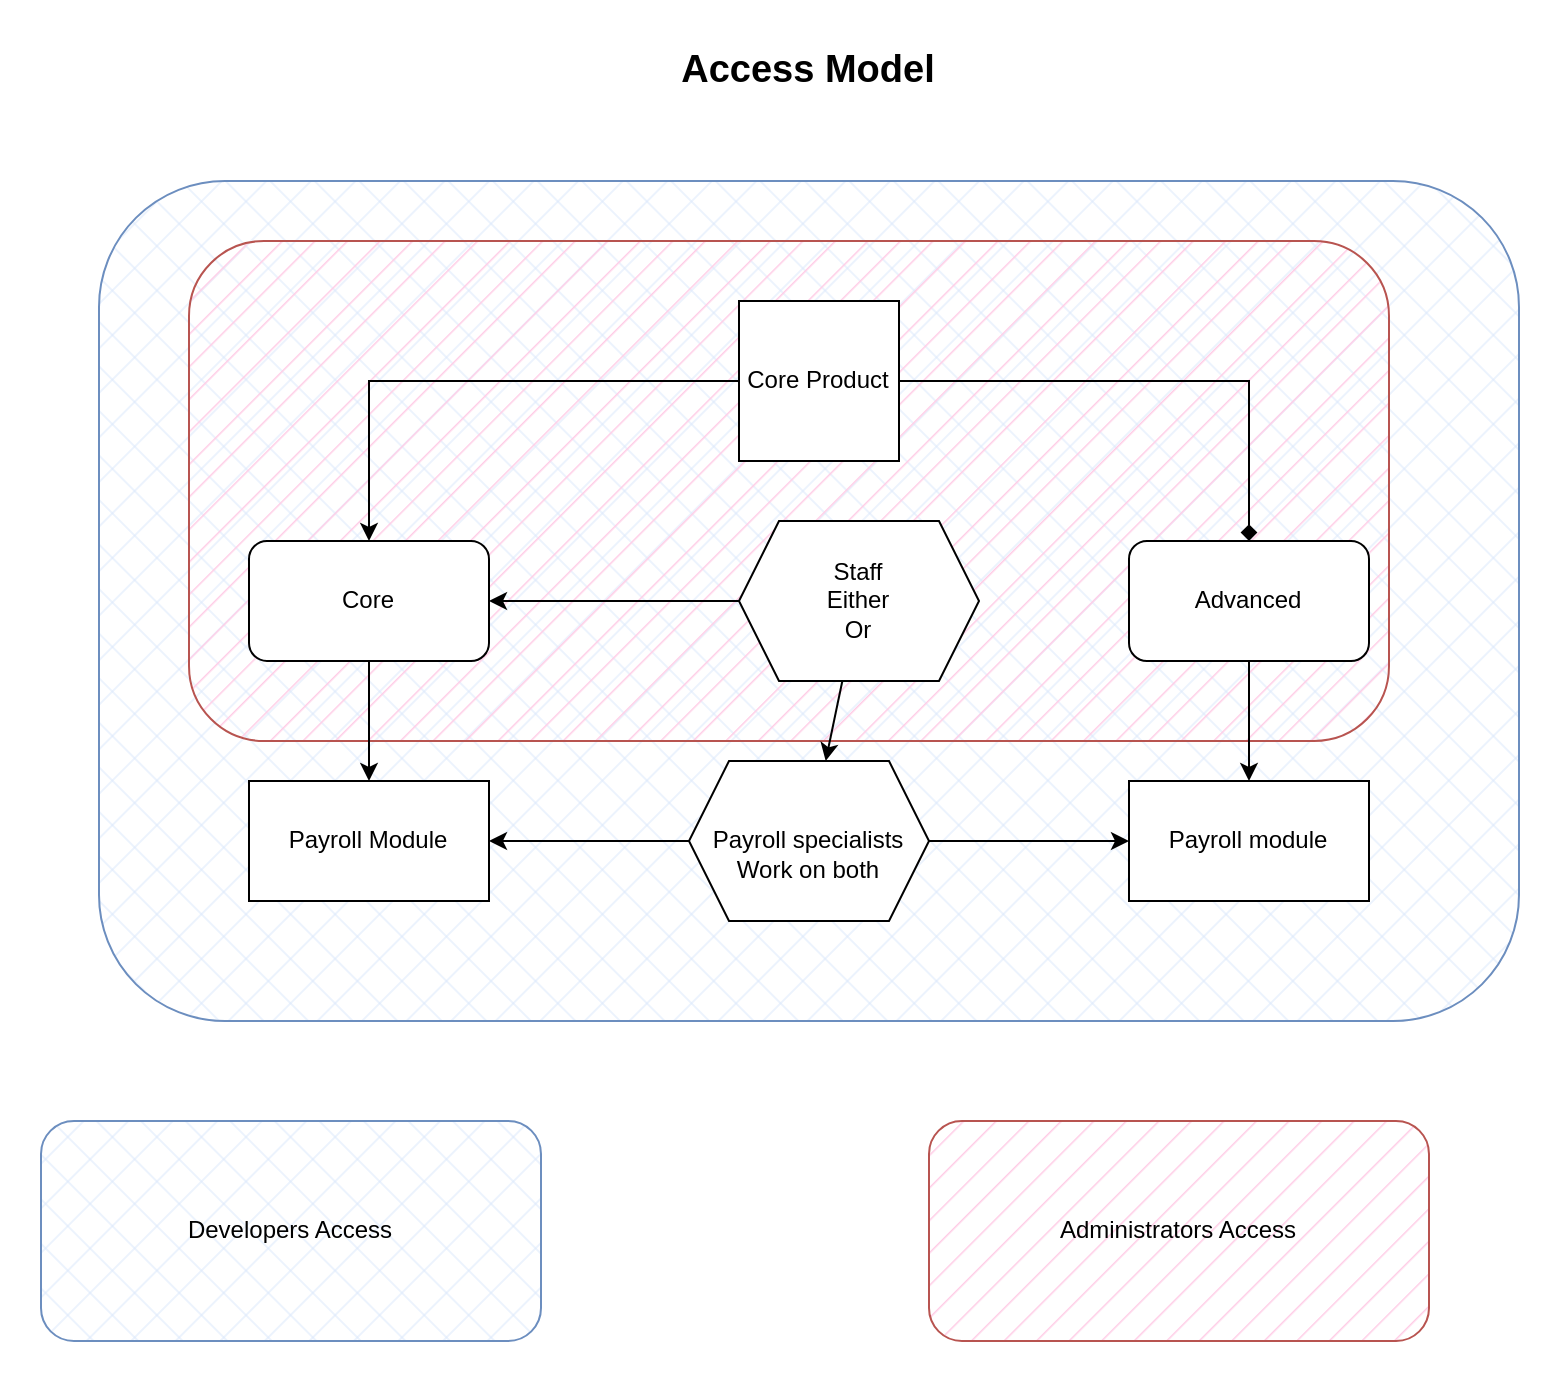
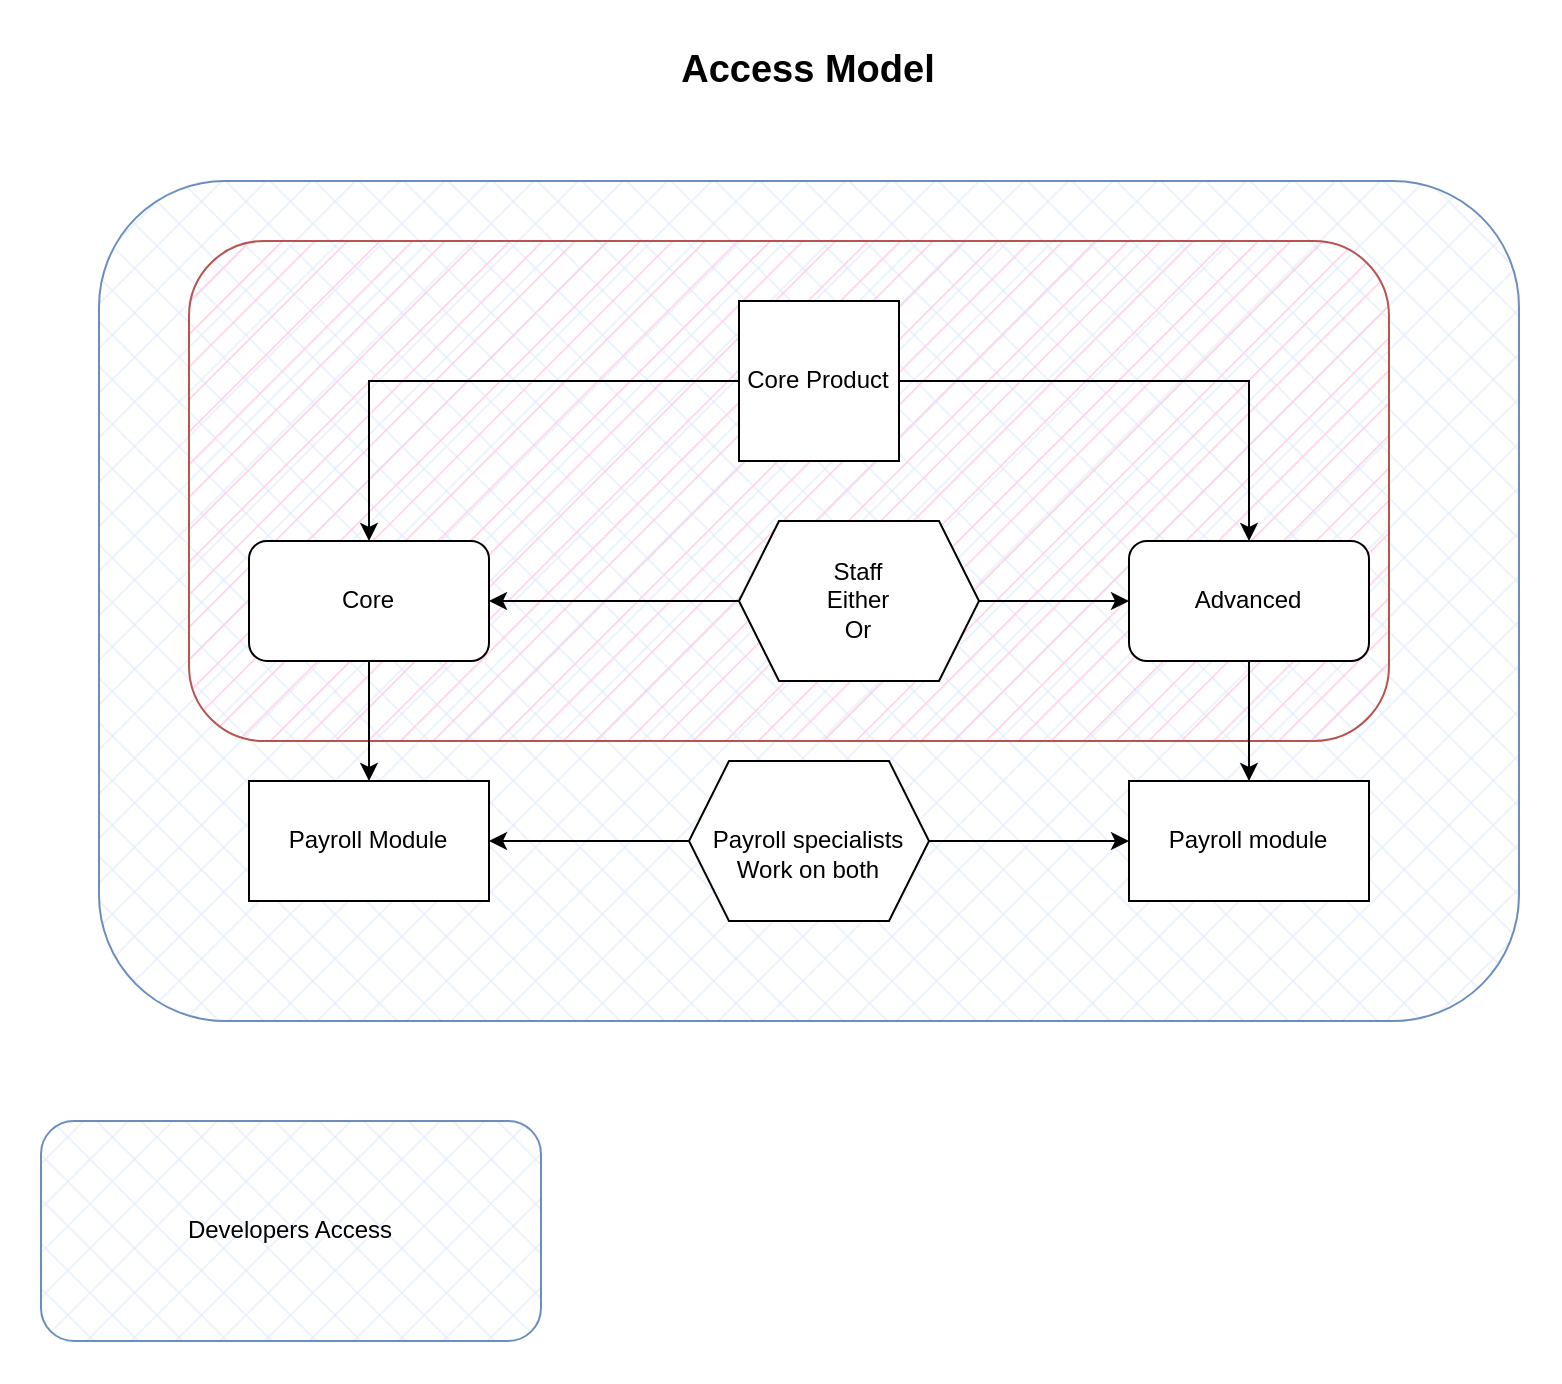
(1249, 525) -> (1249, 526)
(835, 715) -> (1047, 601)
(1179, 1231) -> none
